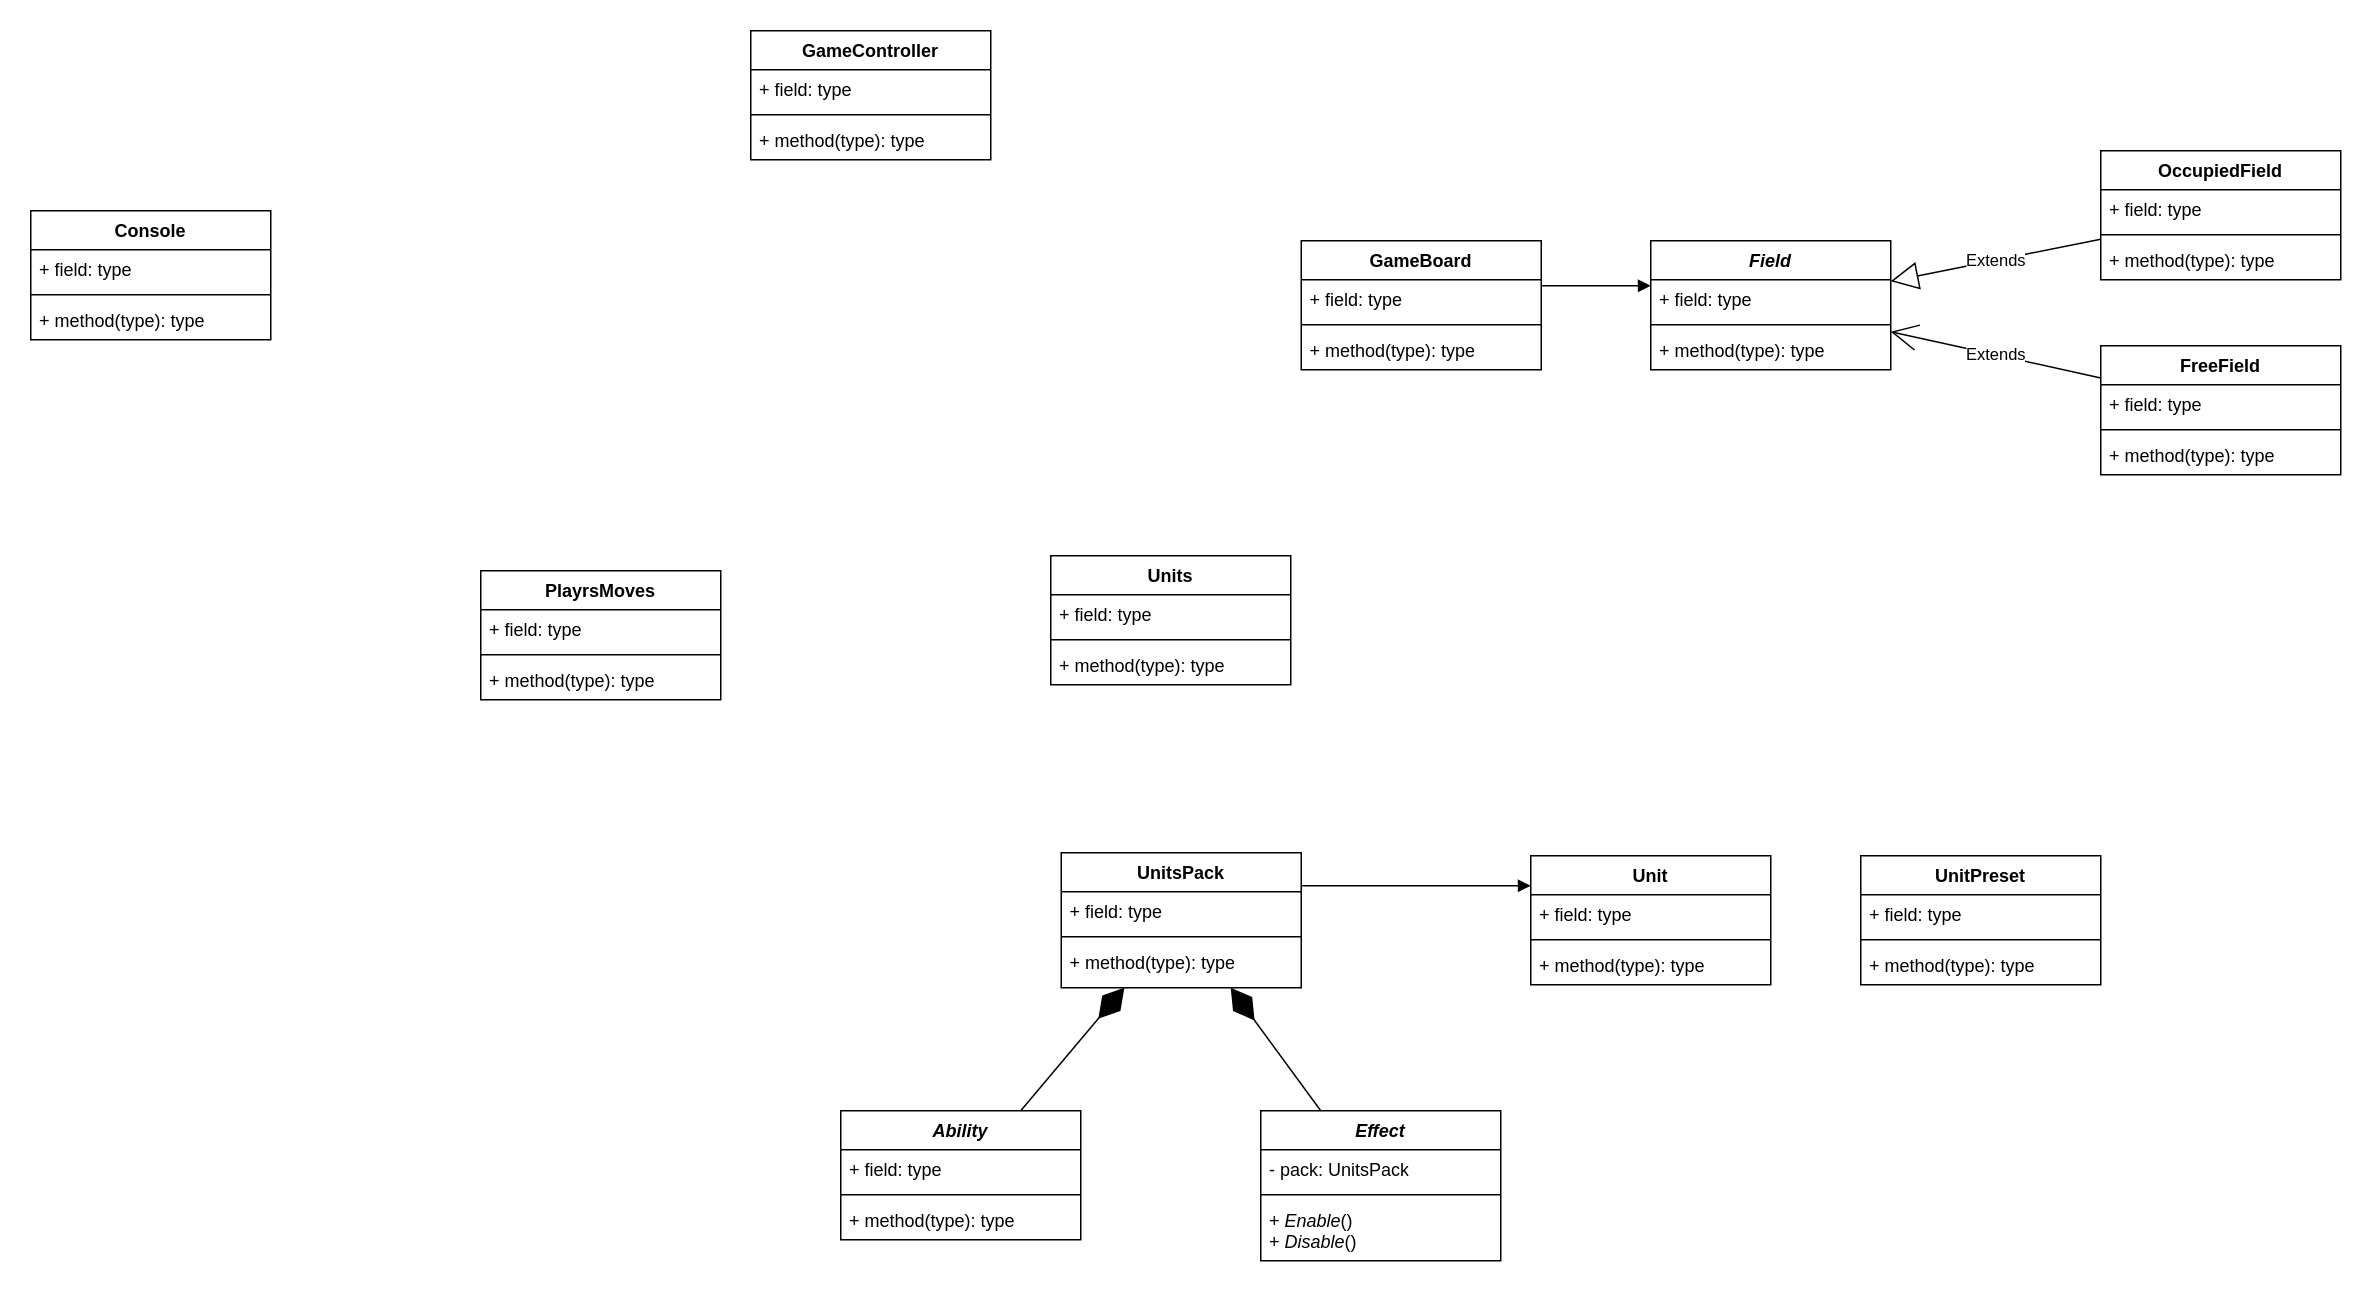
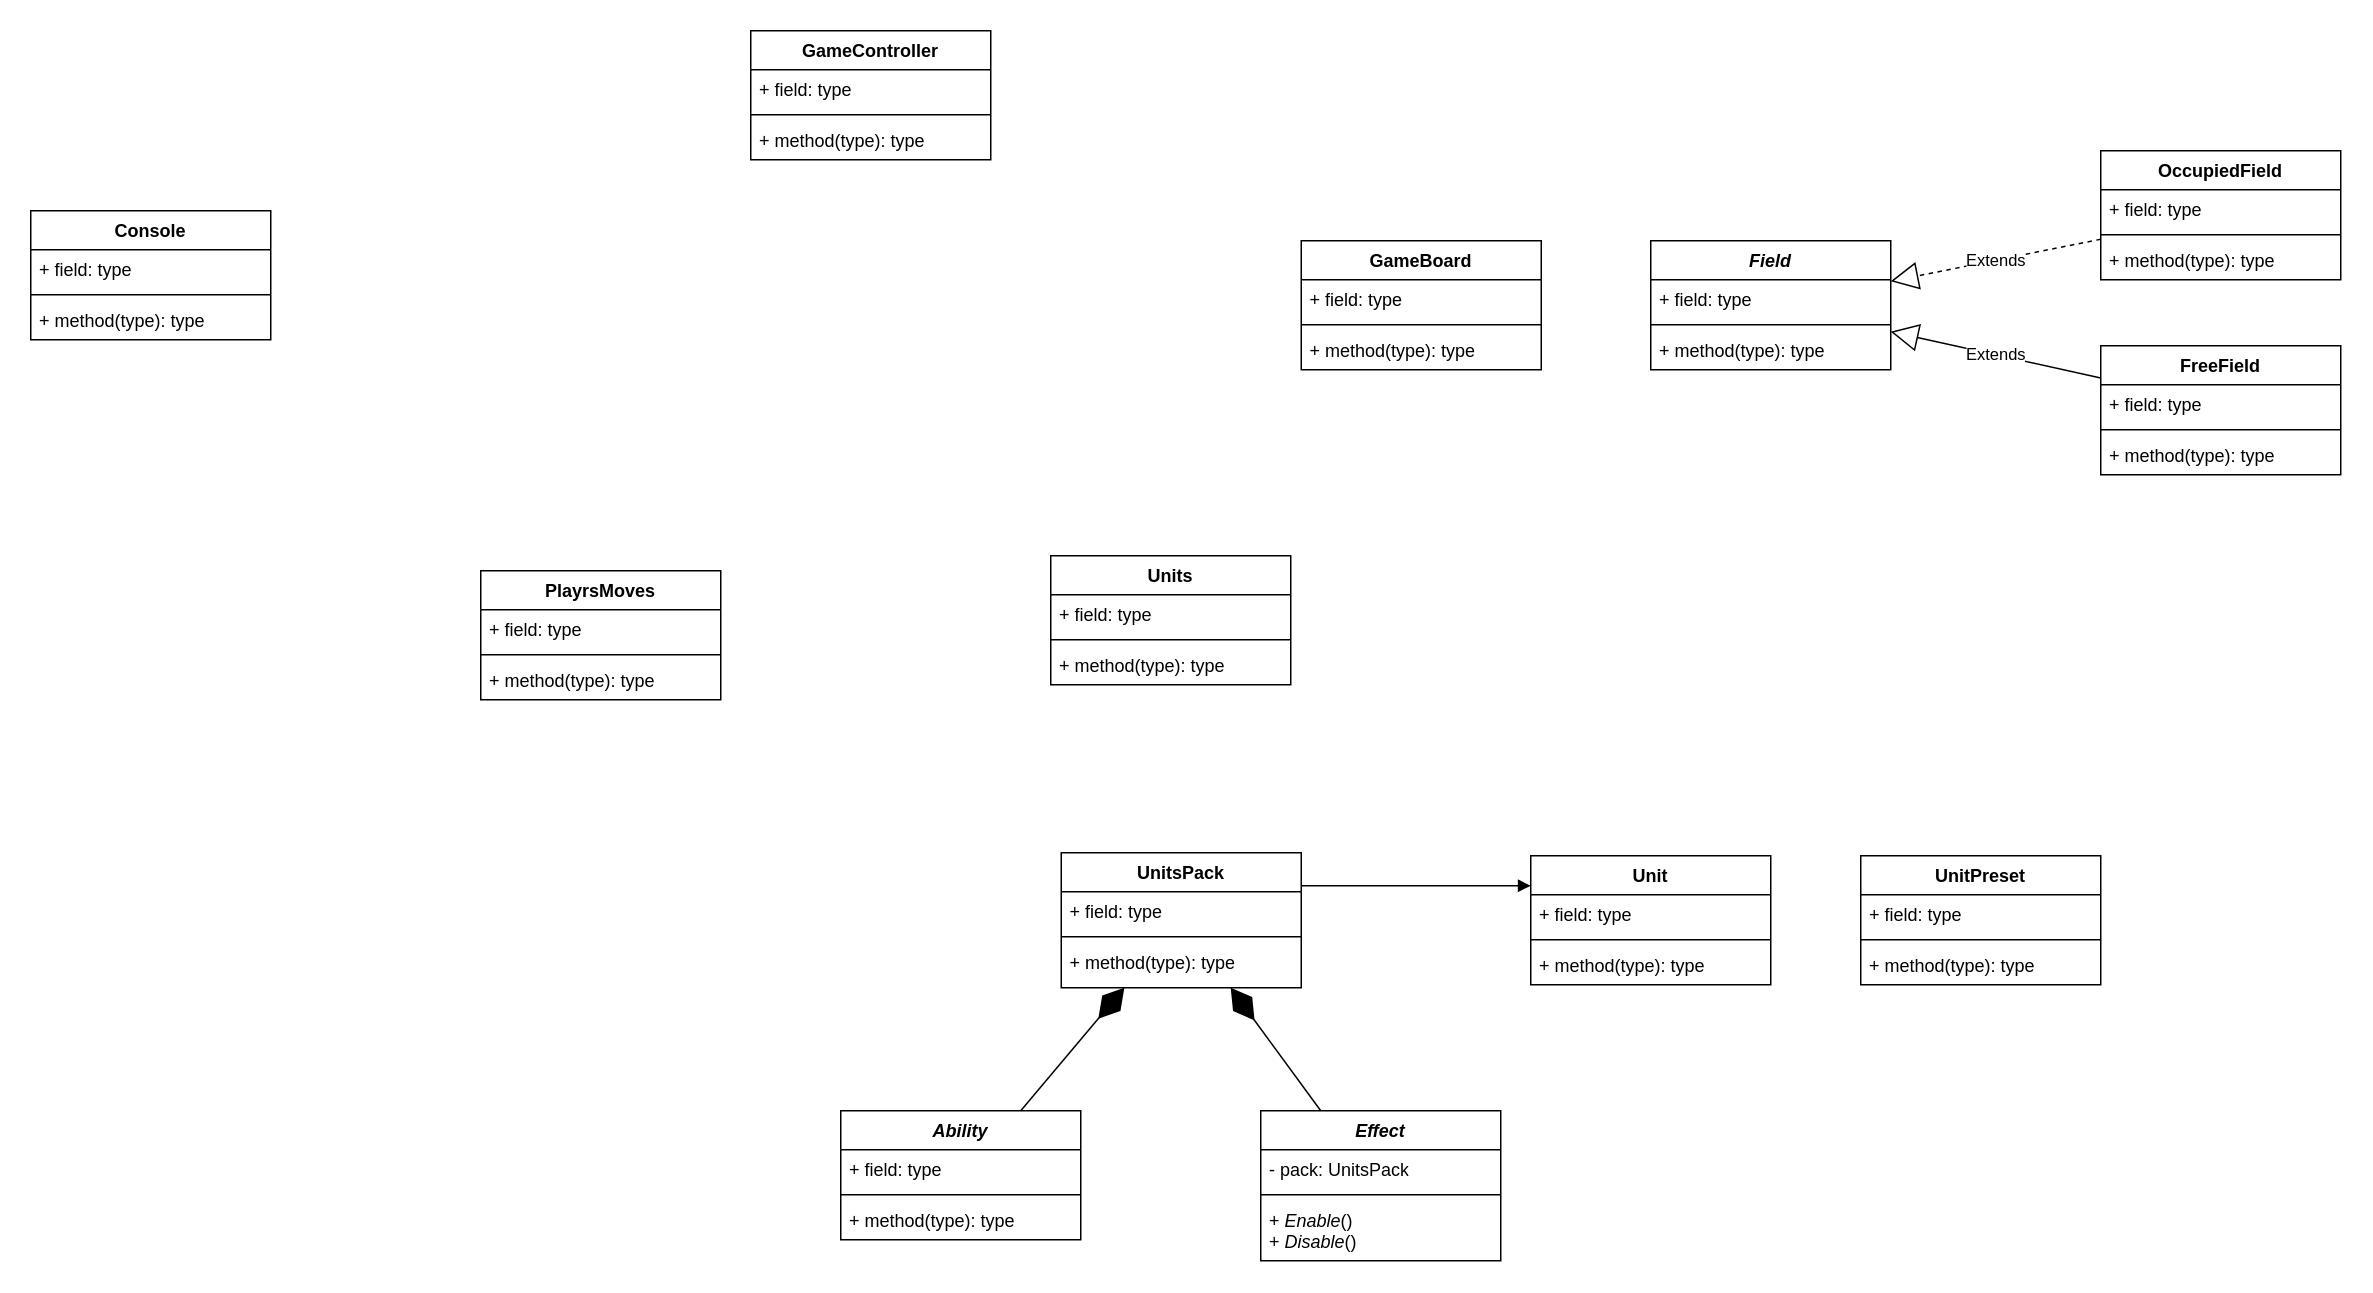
(2060, 247) -> (2060, 247)
(1591, 286) -> none
(1907, 335) -> (1918, 338)
